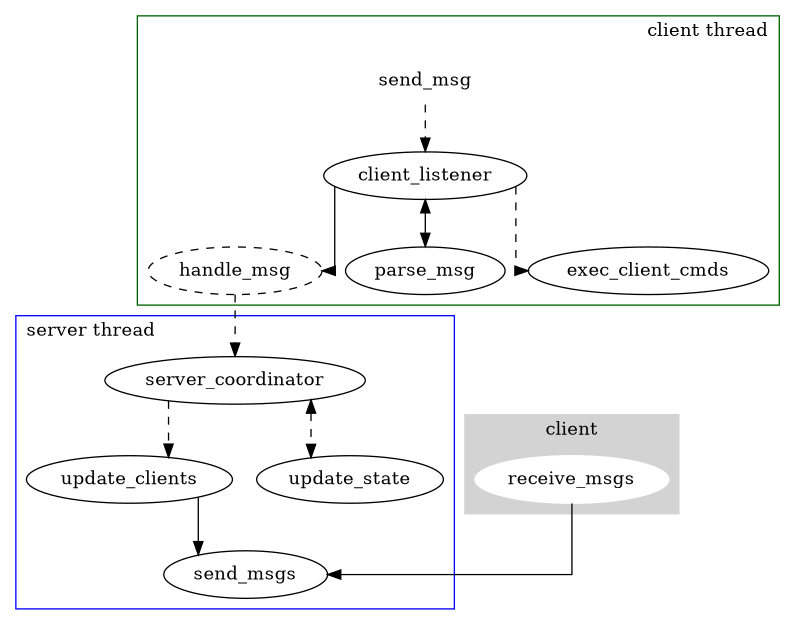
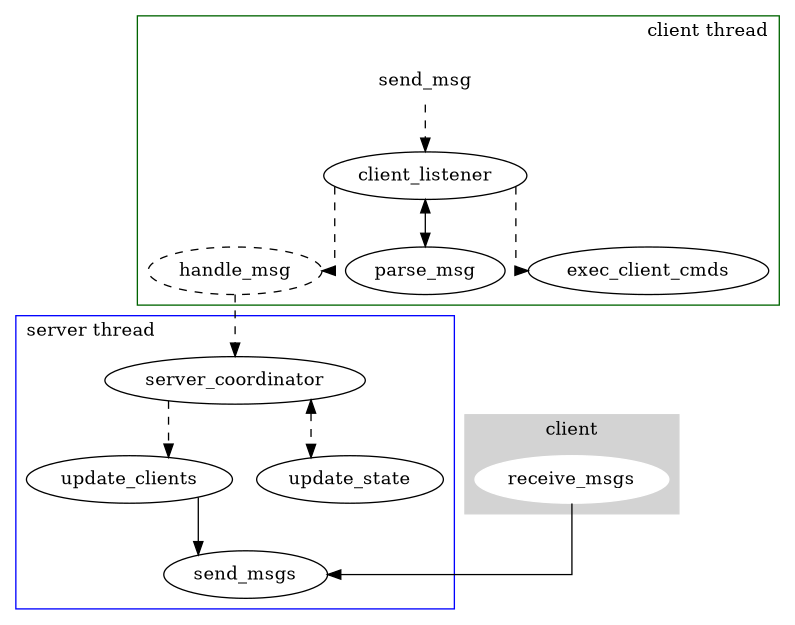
(335, 229) -> (335, 229)
